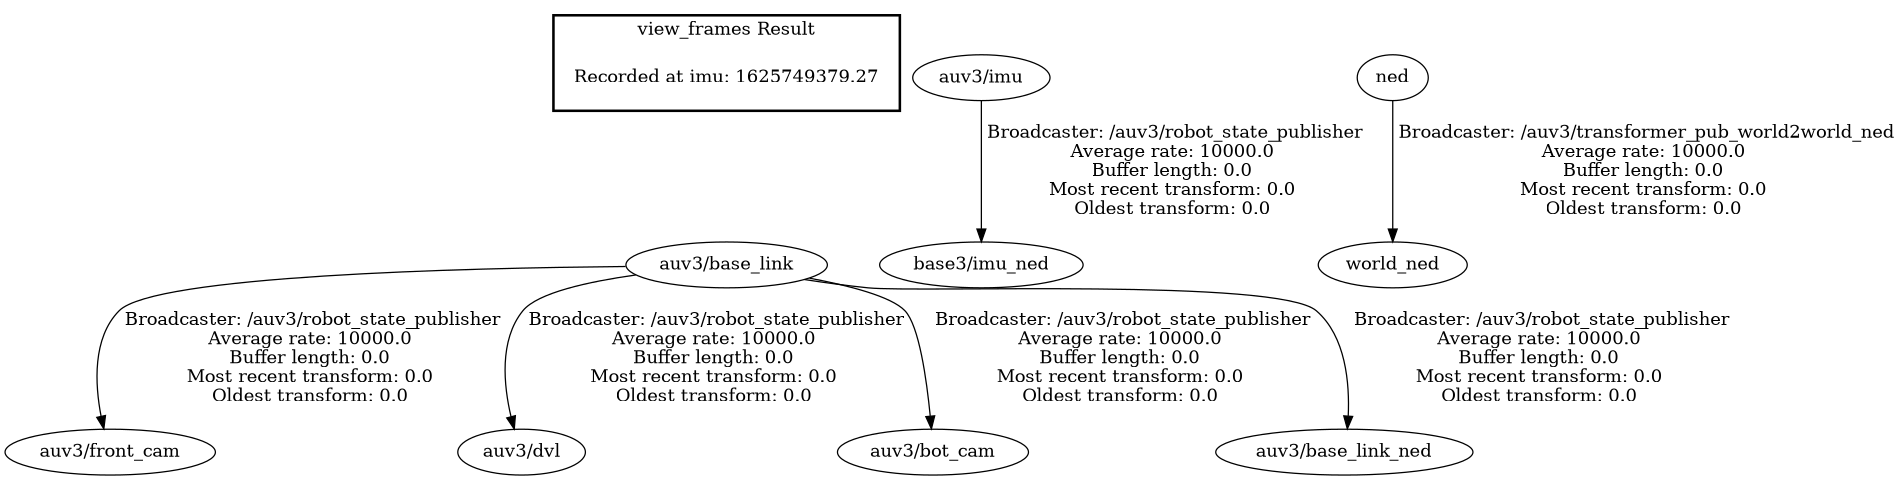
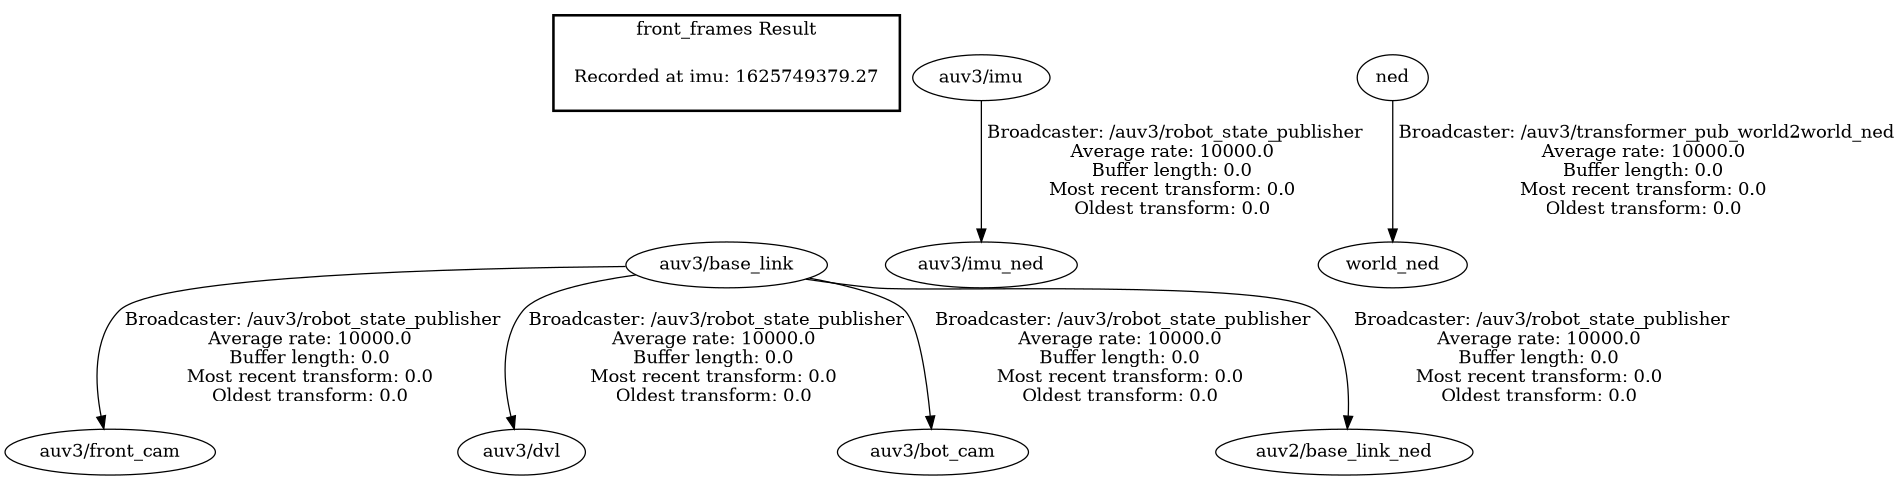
(727, 30) -> (727, 30)
(981, 265) -> (981, 265)
(1344, 452) -> (1344, 452)
